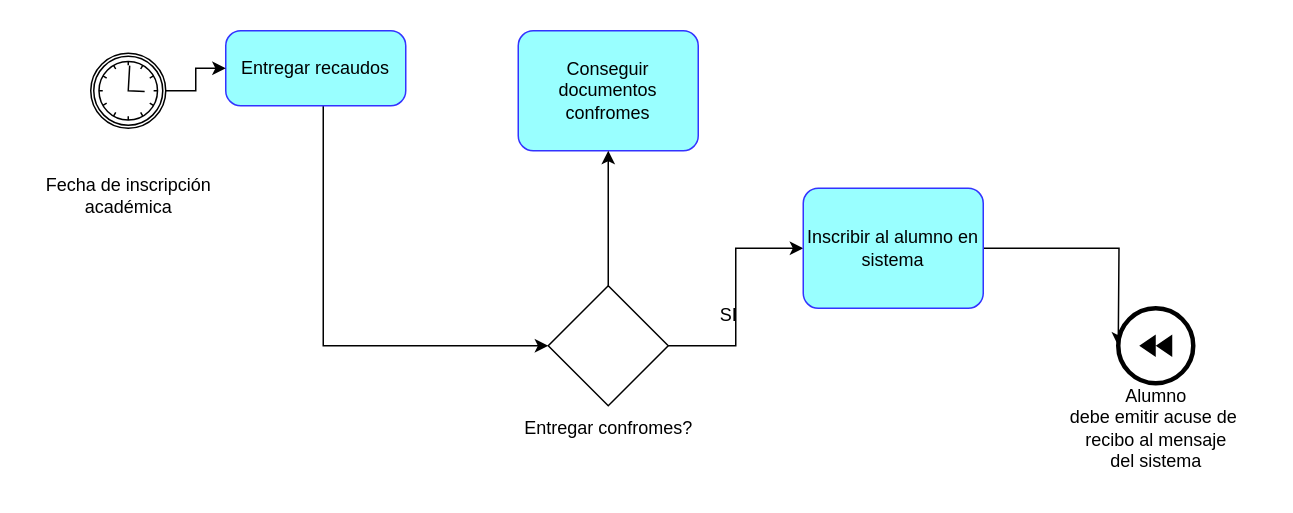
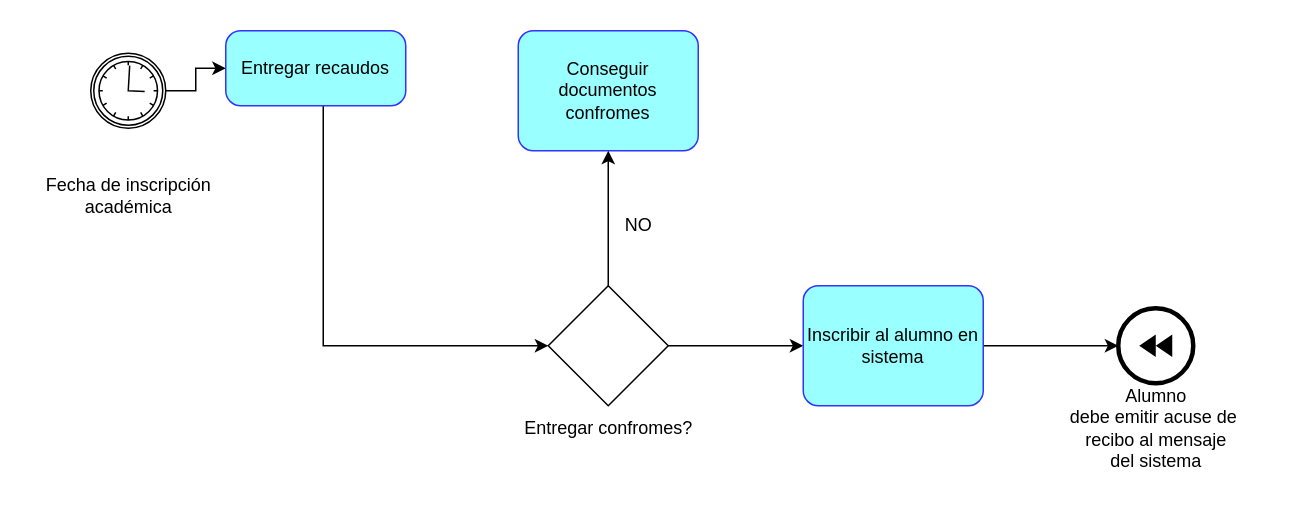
none -> (638, 226)
(893, 248) -> (893, 346)
(728, 316) -> none
